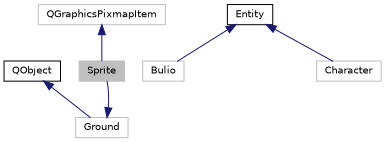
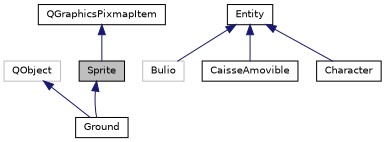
(102, 15) -> (102, 15)
(32, 71) -> (32, 71)
(102, 71) -> (102, 71)
none -> (250, 71)
(349, 71) -> (349, 71)
(109, 94) -> (95, 104)
(102, 128) -> (102, 128)
